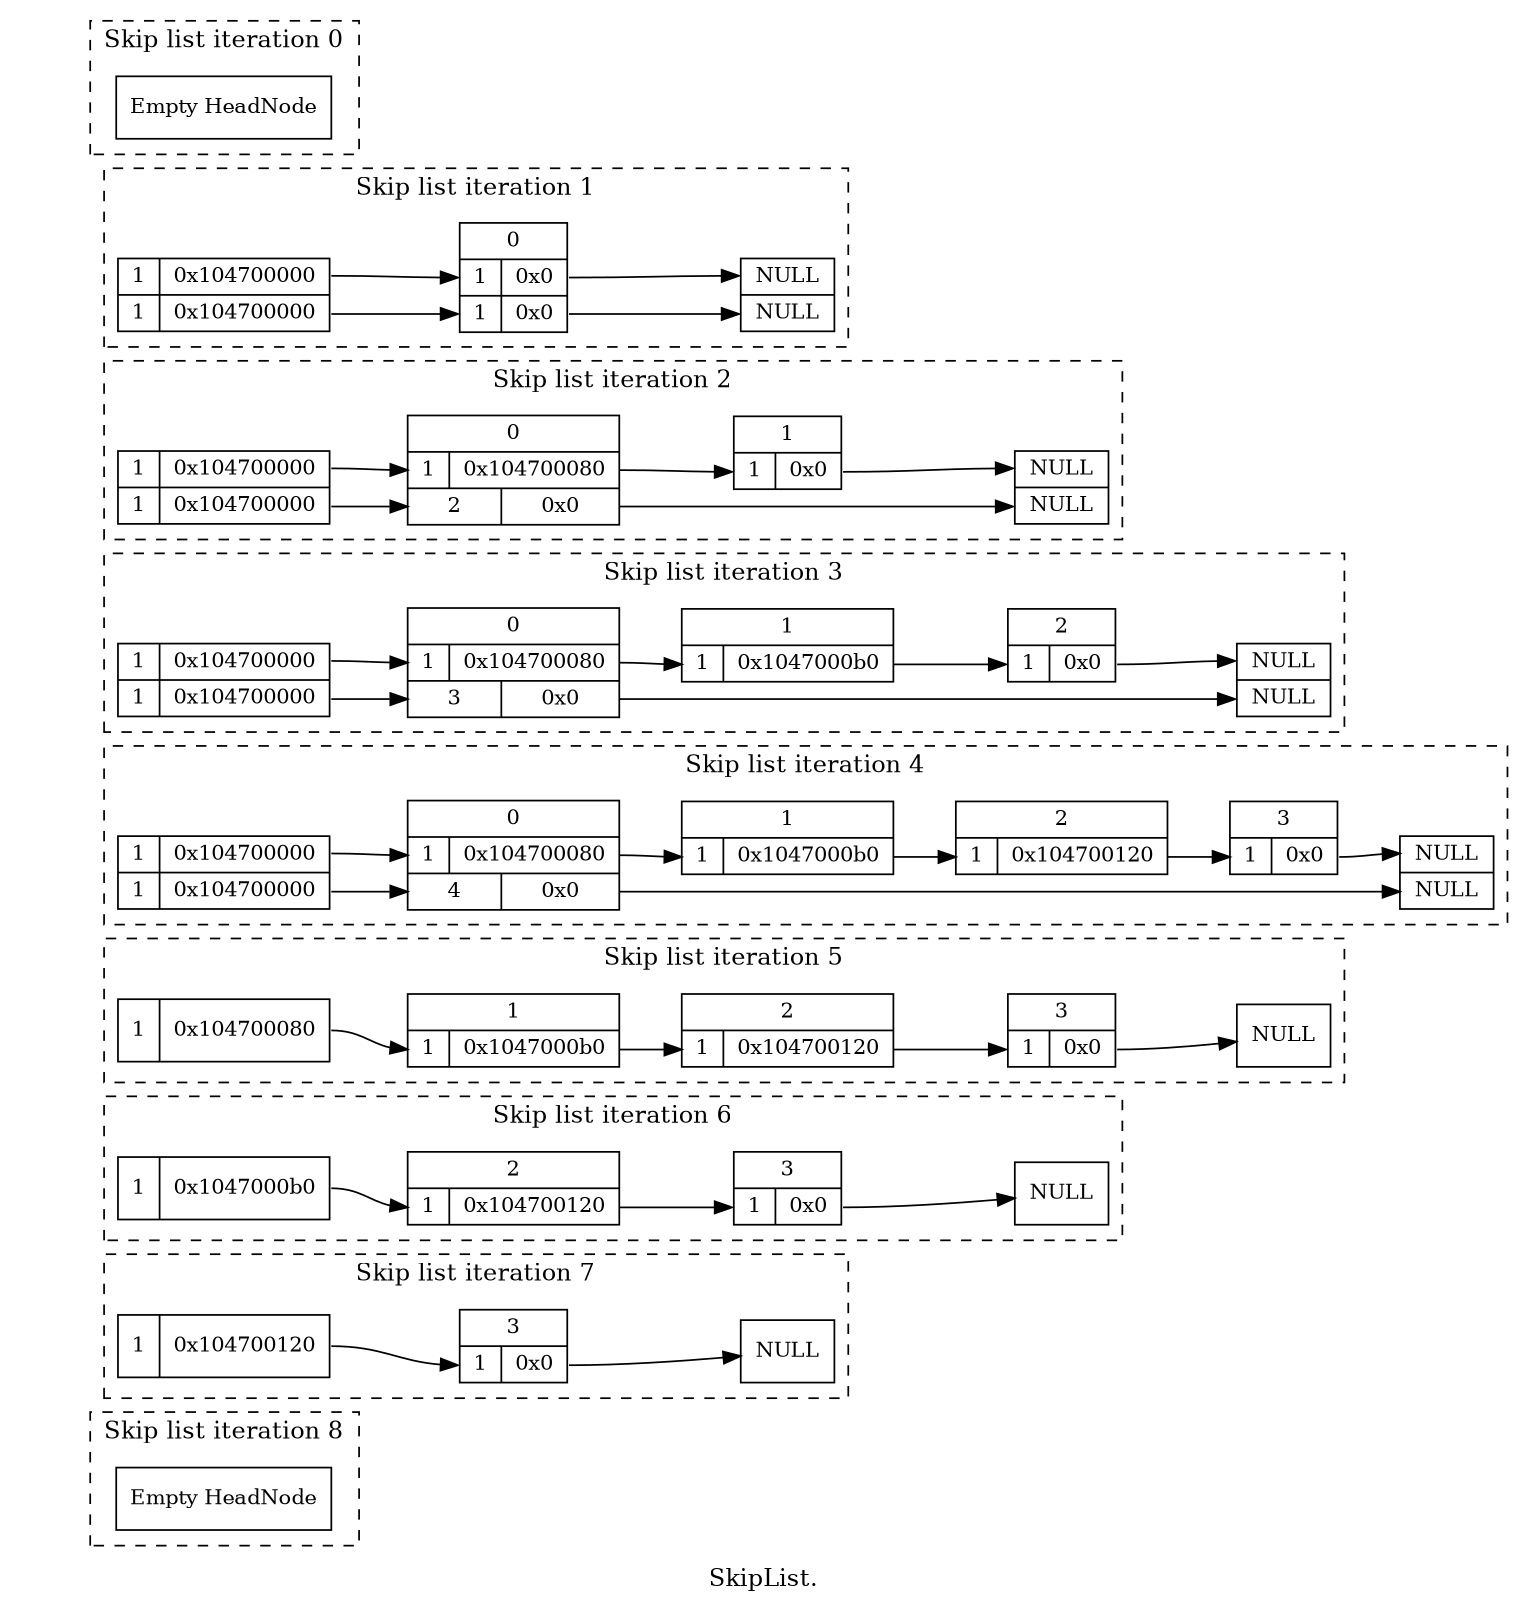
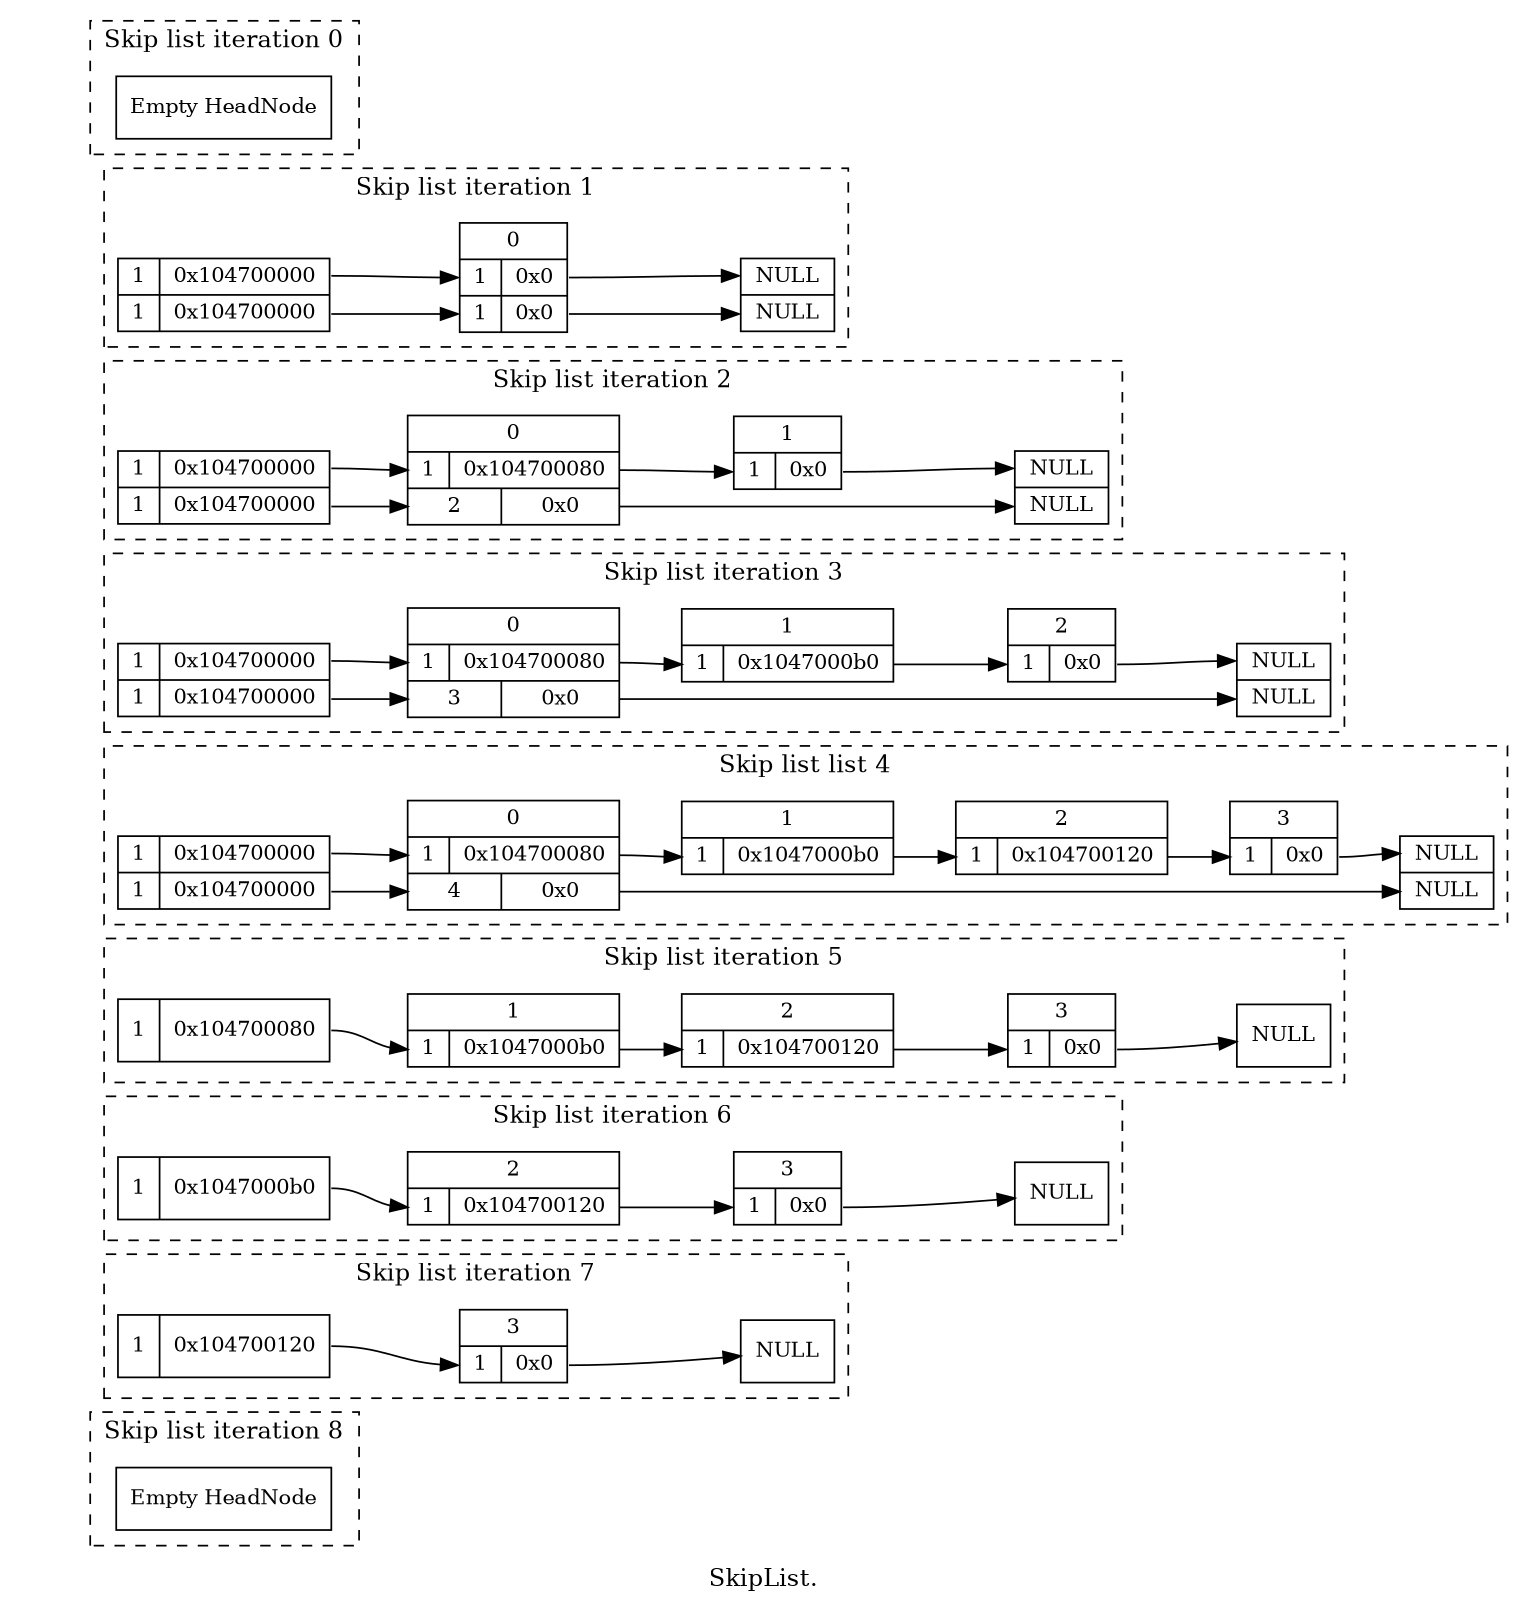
(806, 766) -> (806, 766)
